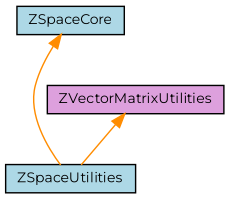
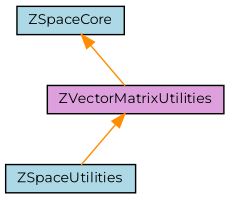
(34, 107) -> (108, 66)
